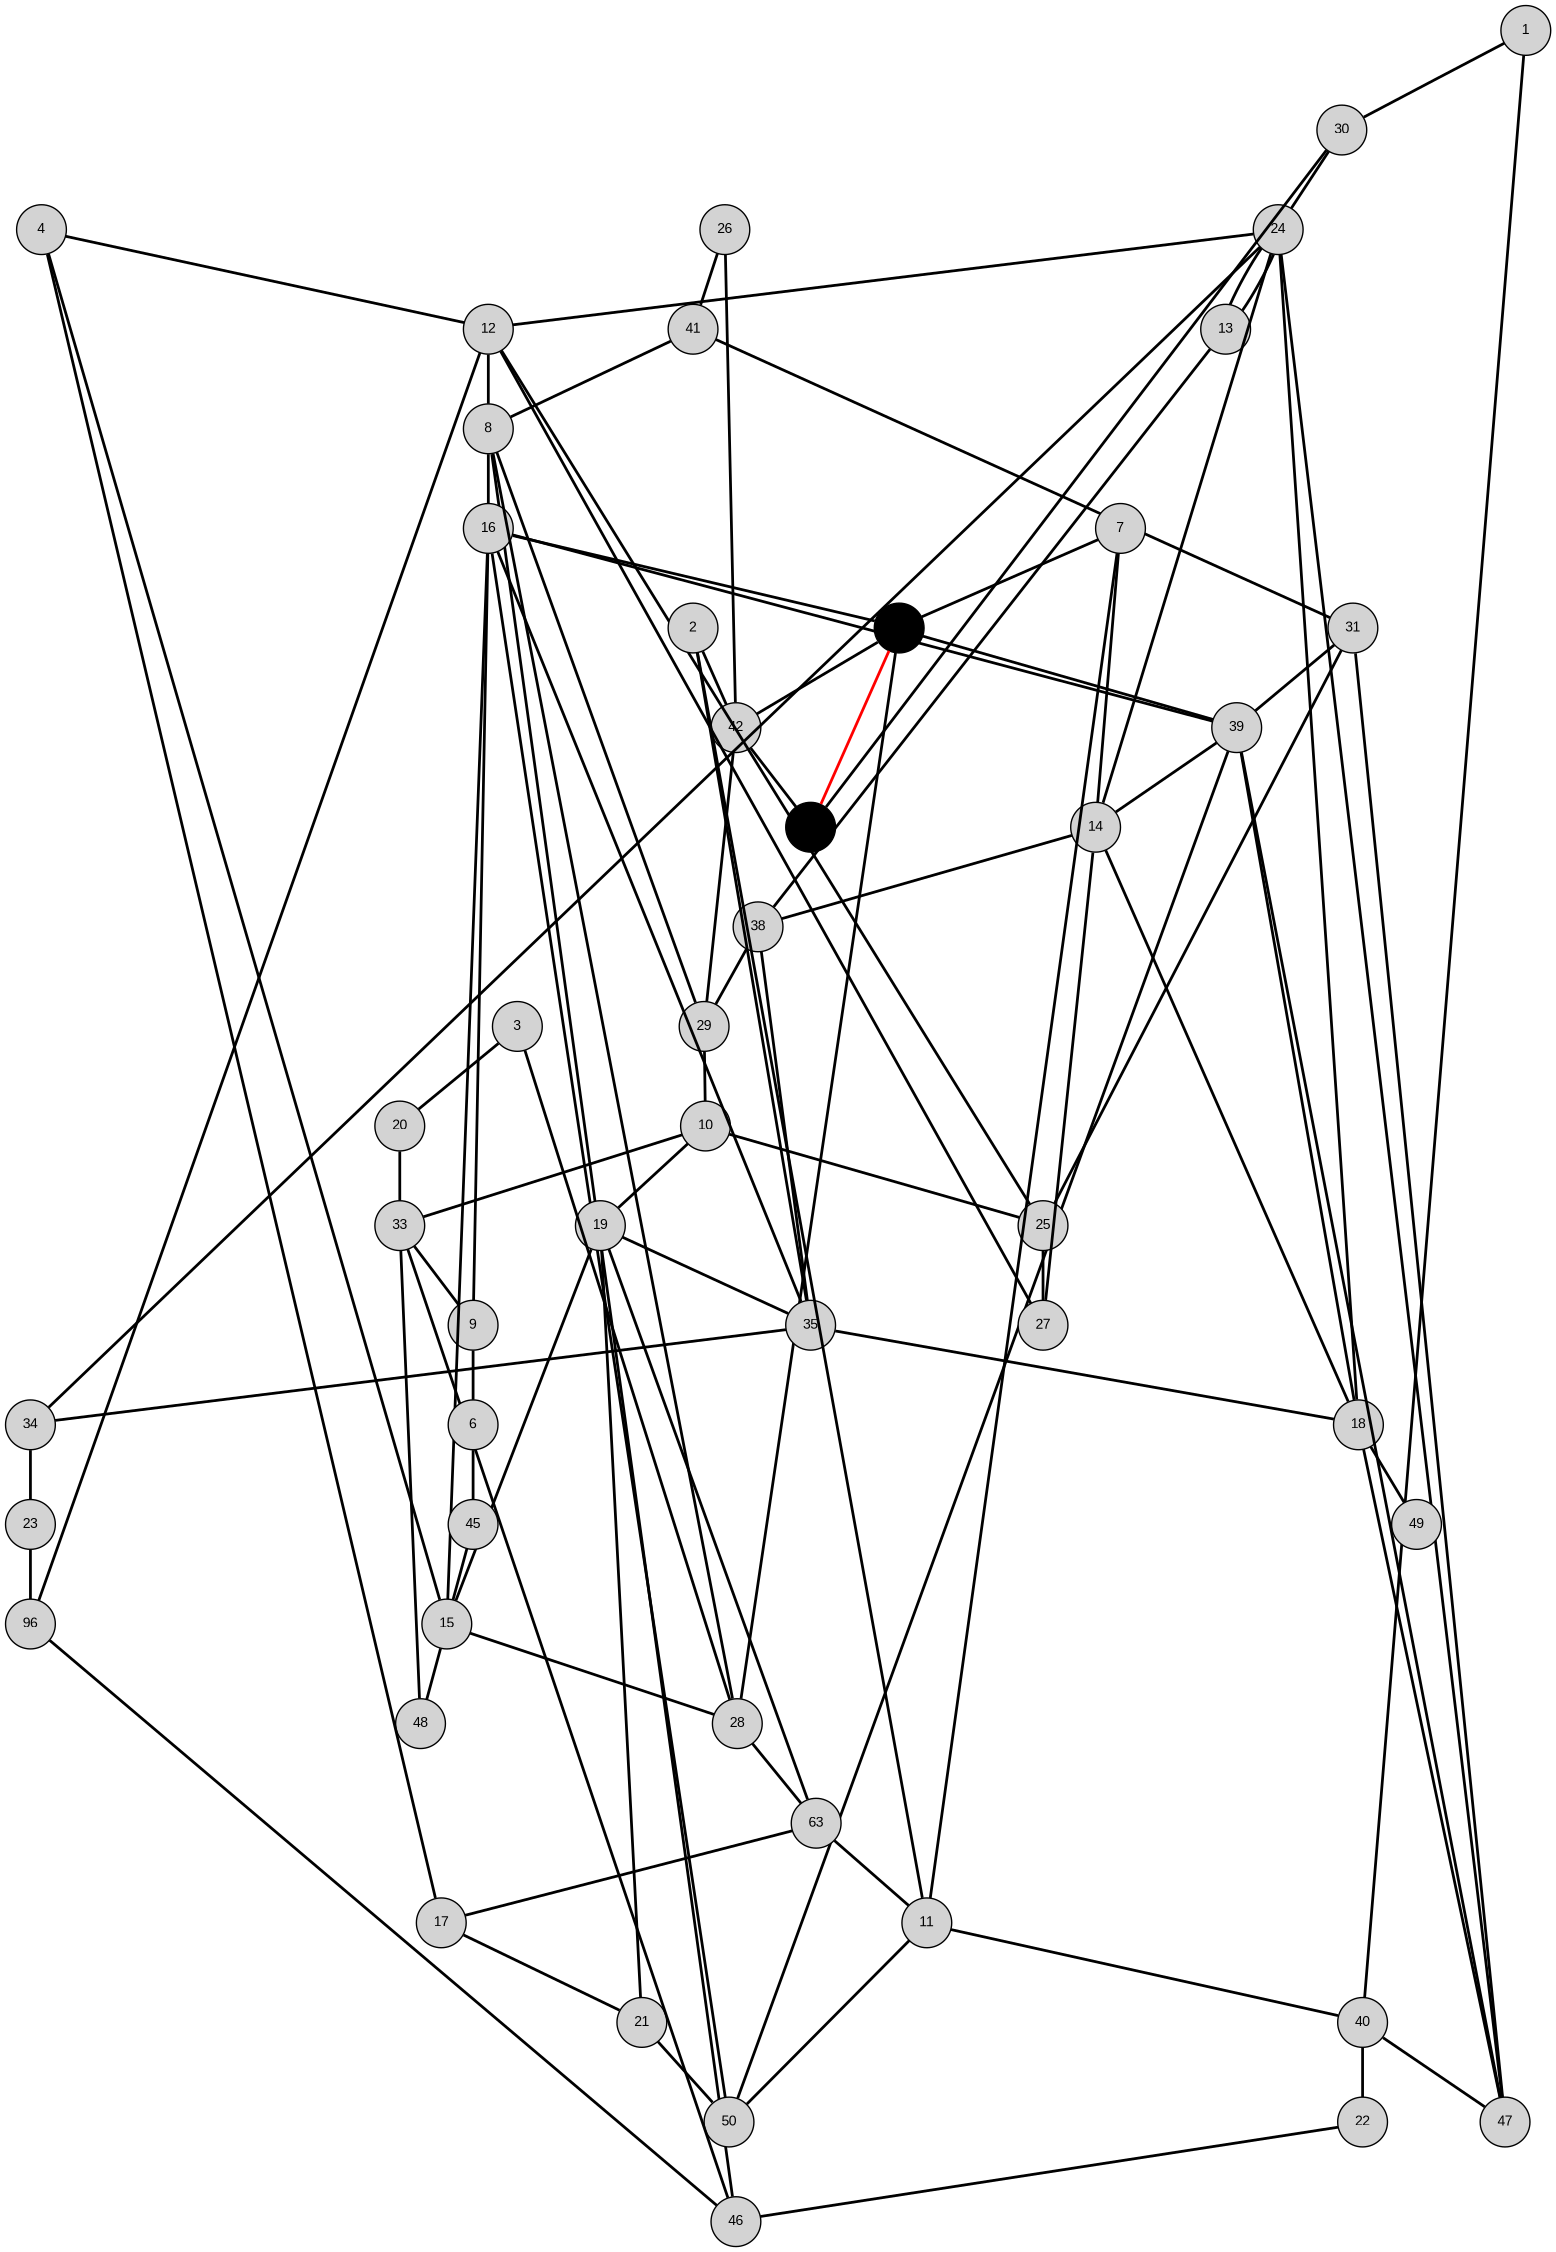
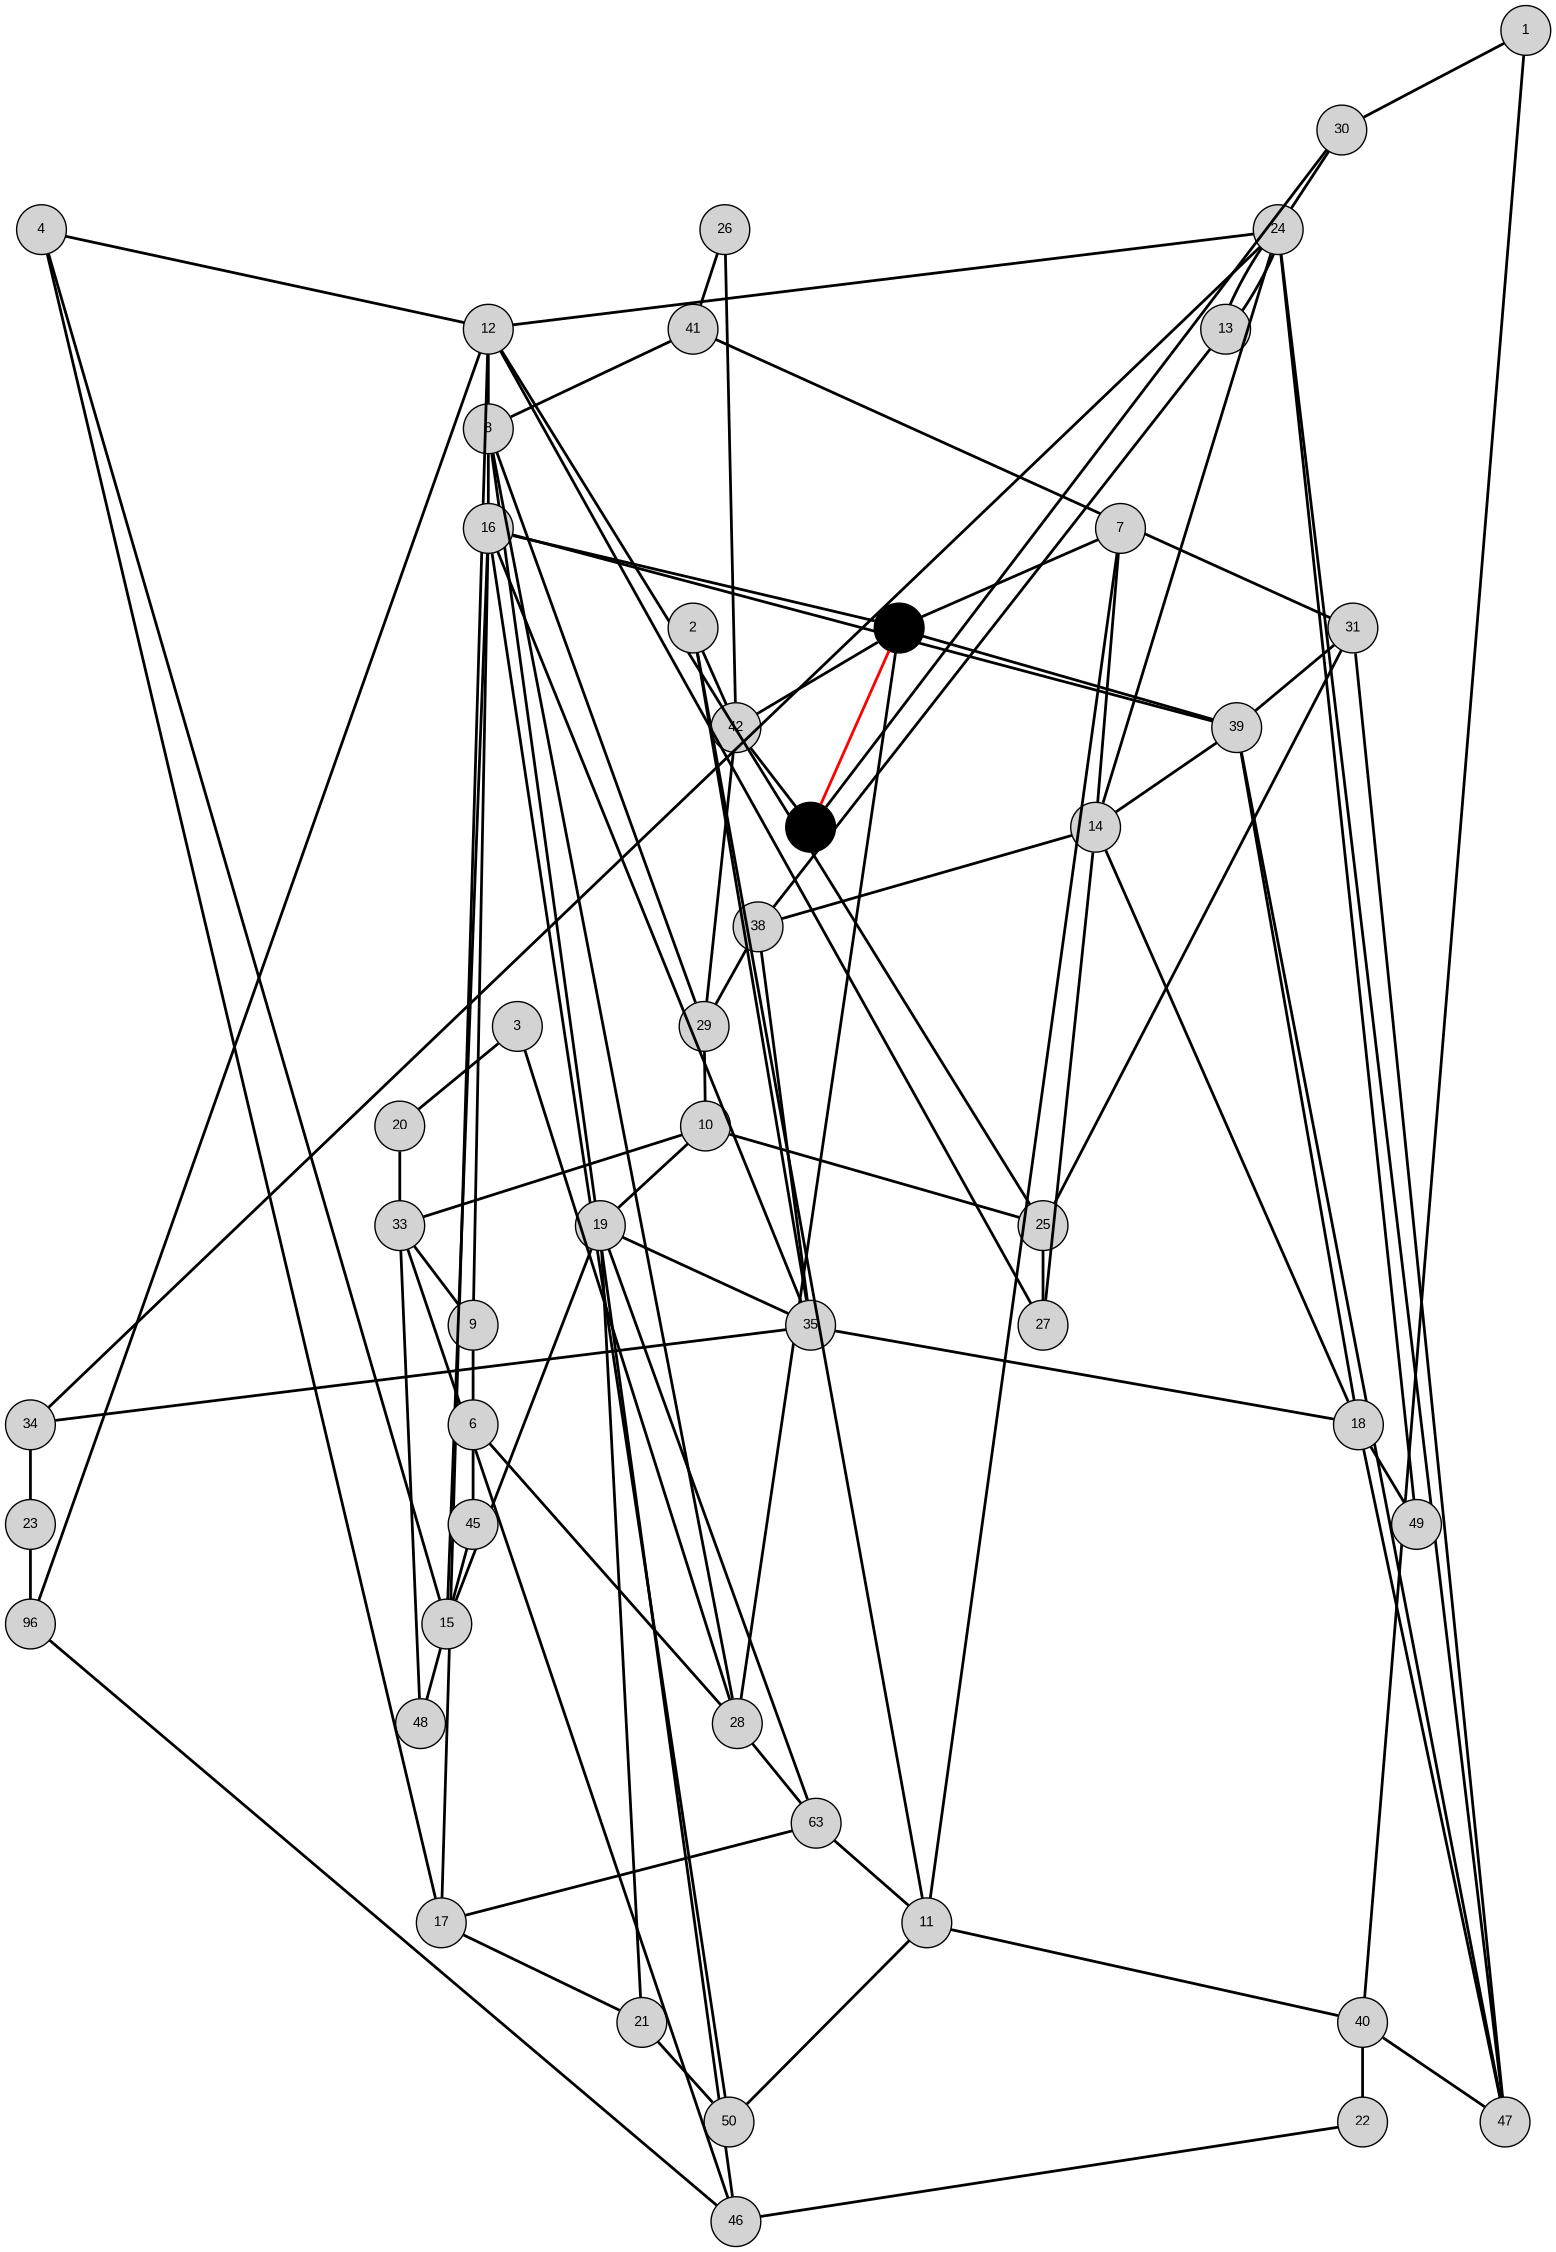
(1318, 827) -> (1347, 877)
none -> (465, 1126)
(983, 1425) -> none
(592, 1674) -> (605, 1574)
